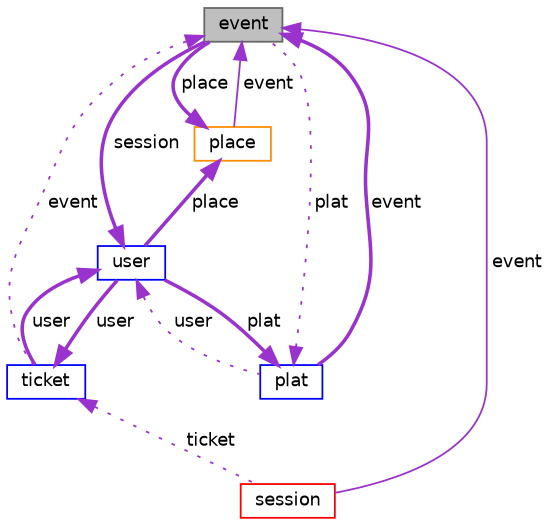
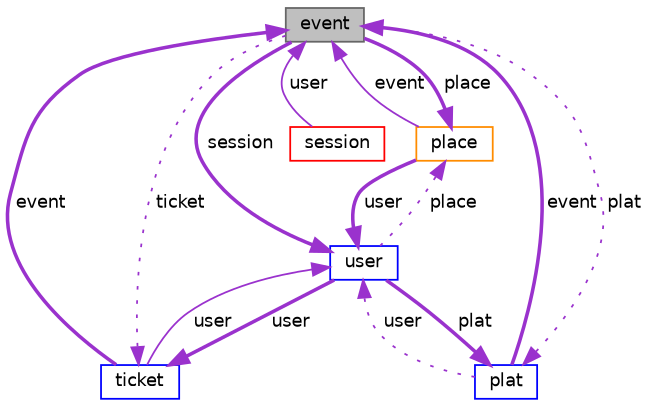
(50, 177) -> (28, 135)
none -> (370, 183)
(176, 210) -> (410, 213)
(514, 263) -> (306, 84)
(30, 308) -> (217, 296)
(175, 445) -> (161, 163)
